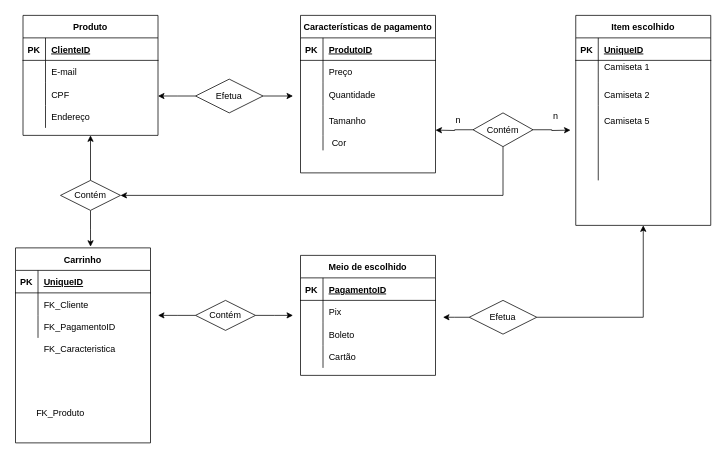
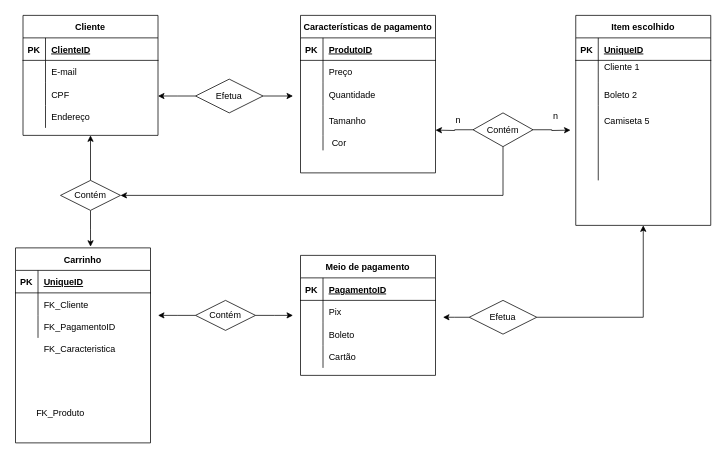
(90, 27) -> (90, 27)
(627, 67) -> (623, 67)
(627, 95) -> (622, 95)
(368, 267) -> (368, 267)
